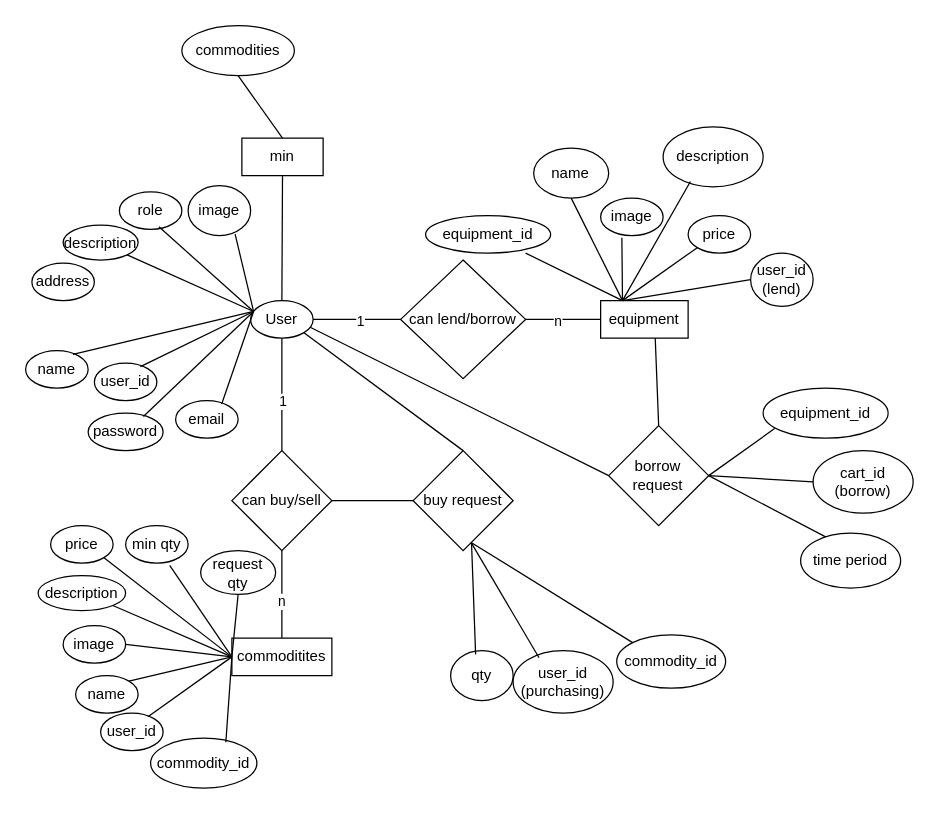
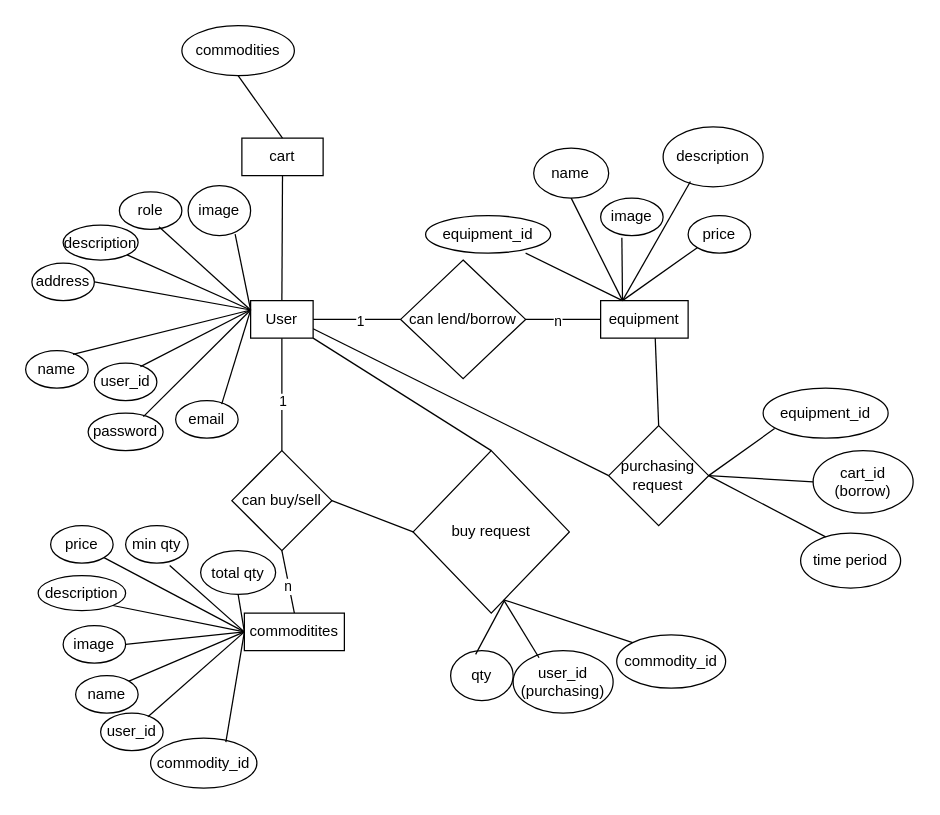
(283, 157) -> (283, 157)
(782, 280) -> none
(689, 290) -> none
none -> (170, 295)
(282, 319) -> (282, 319)
(658, 476) -> (658, 476)
(463, 501) -> (491, 532)
(238, 573) -> (238, 573)
(282, 657) -> (294, 632)
